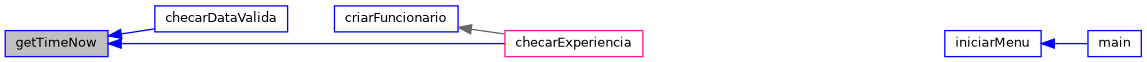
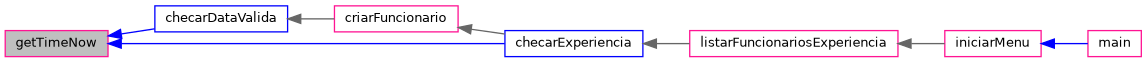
none -> (318, 19)
(396, 19) -> (396, 19)
(57, 44) -> (57, 44)
(574, 44) -> (574, 44)
none -> (794, 44)
(993, 44) -> (993, 44)
(1115, 44) -> (1115, 44)
